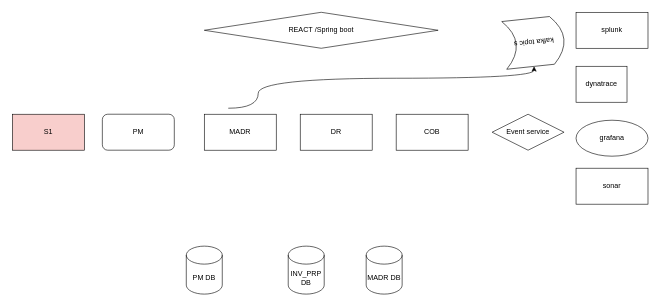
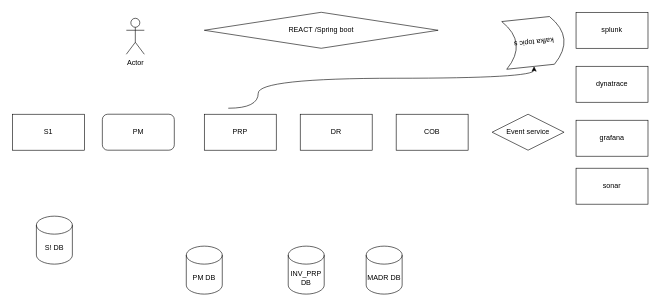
none -> (135, 36)
(602, 84) -> (612, 84)
(48, 132) -> (48, 132)
(240, 132) -> (240, 132)
(612, 138) -> (612, 138)
none -> (54, 240)
